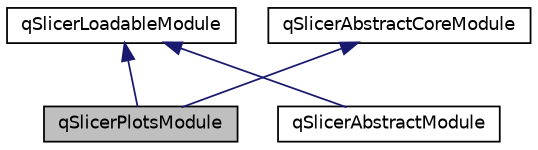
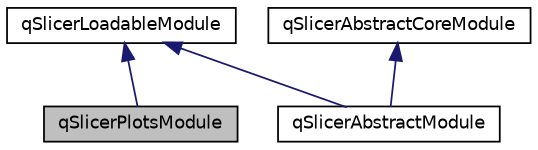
(246, 84) -> (393, 84)
